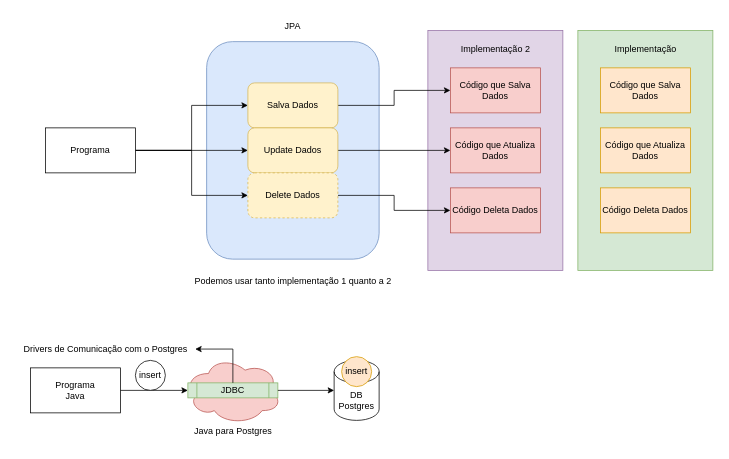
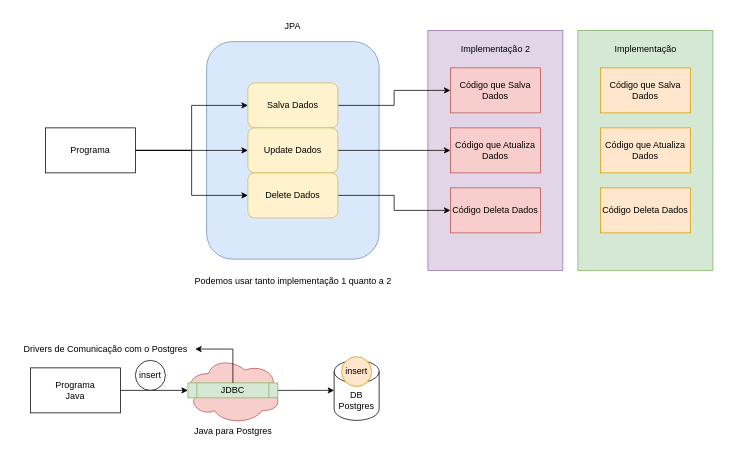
(293, 195) -> (293, 195)
